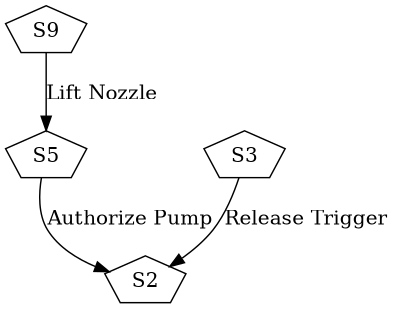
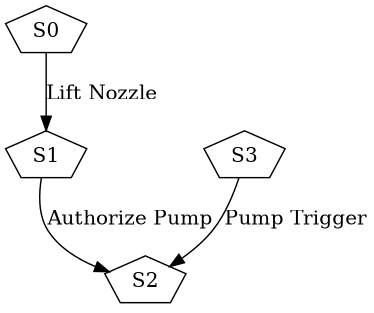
(46, 32) -> (46, 32)
(46, 157) -> (46, 157)
(306, 219) -> (296, 219)
